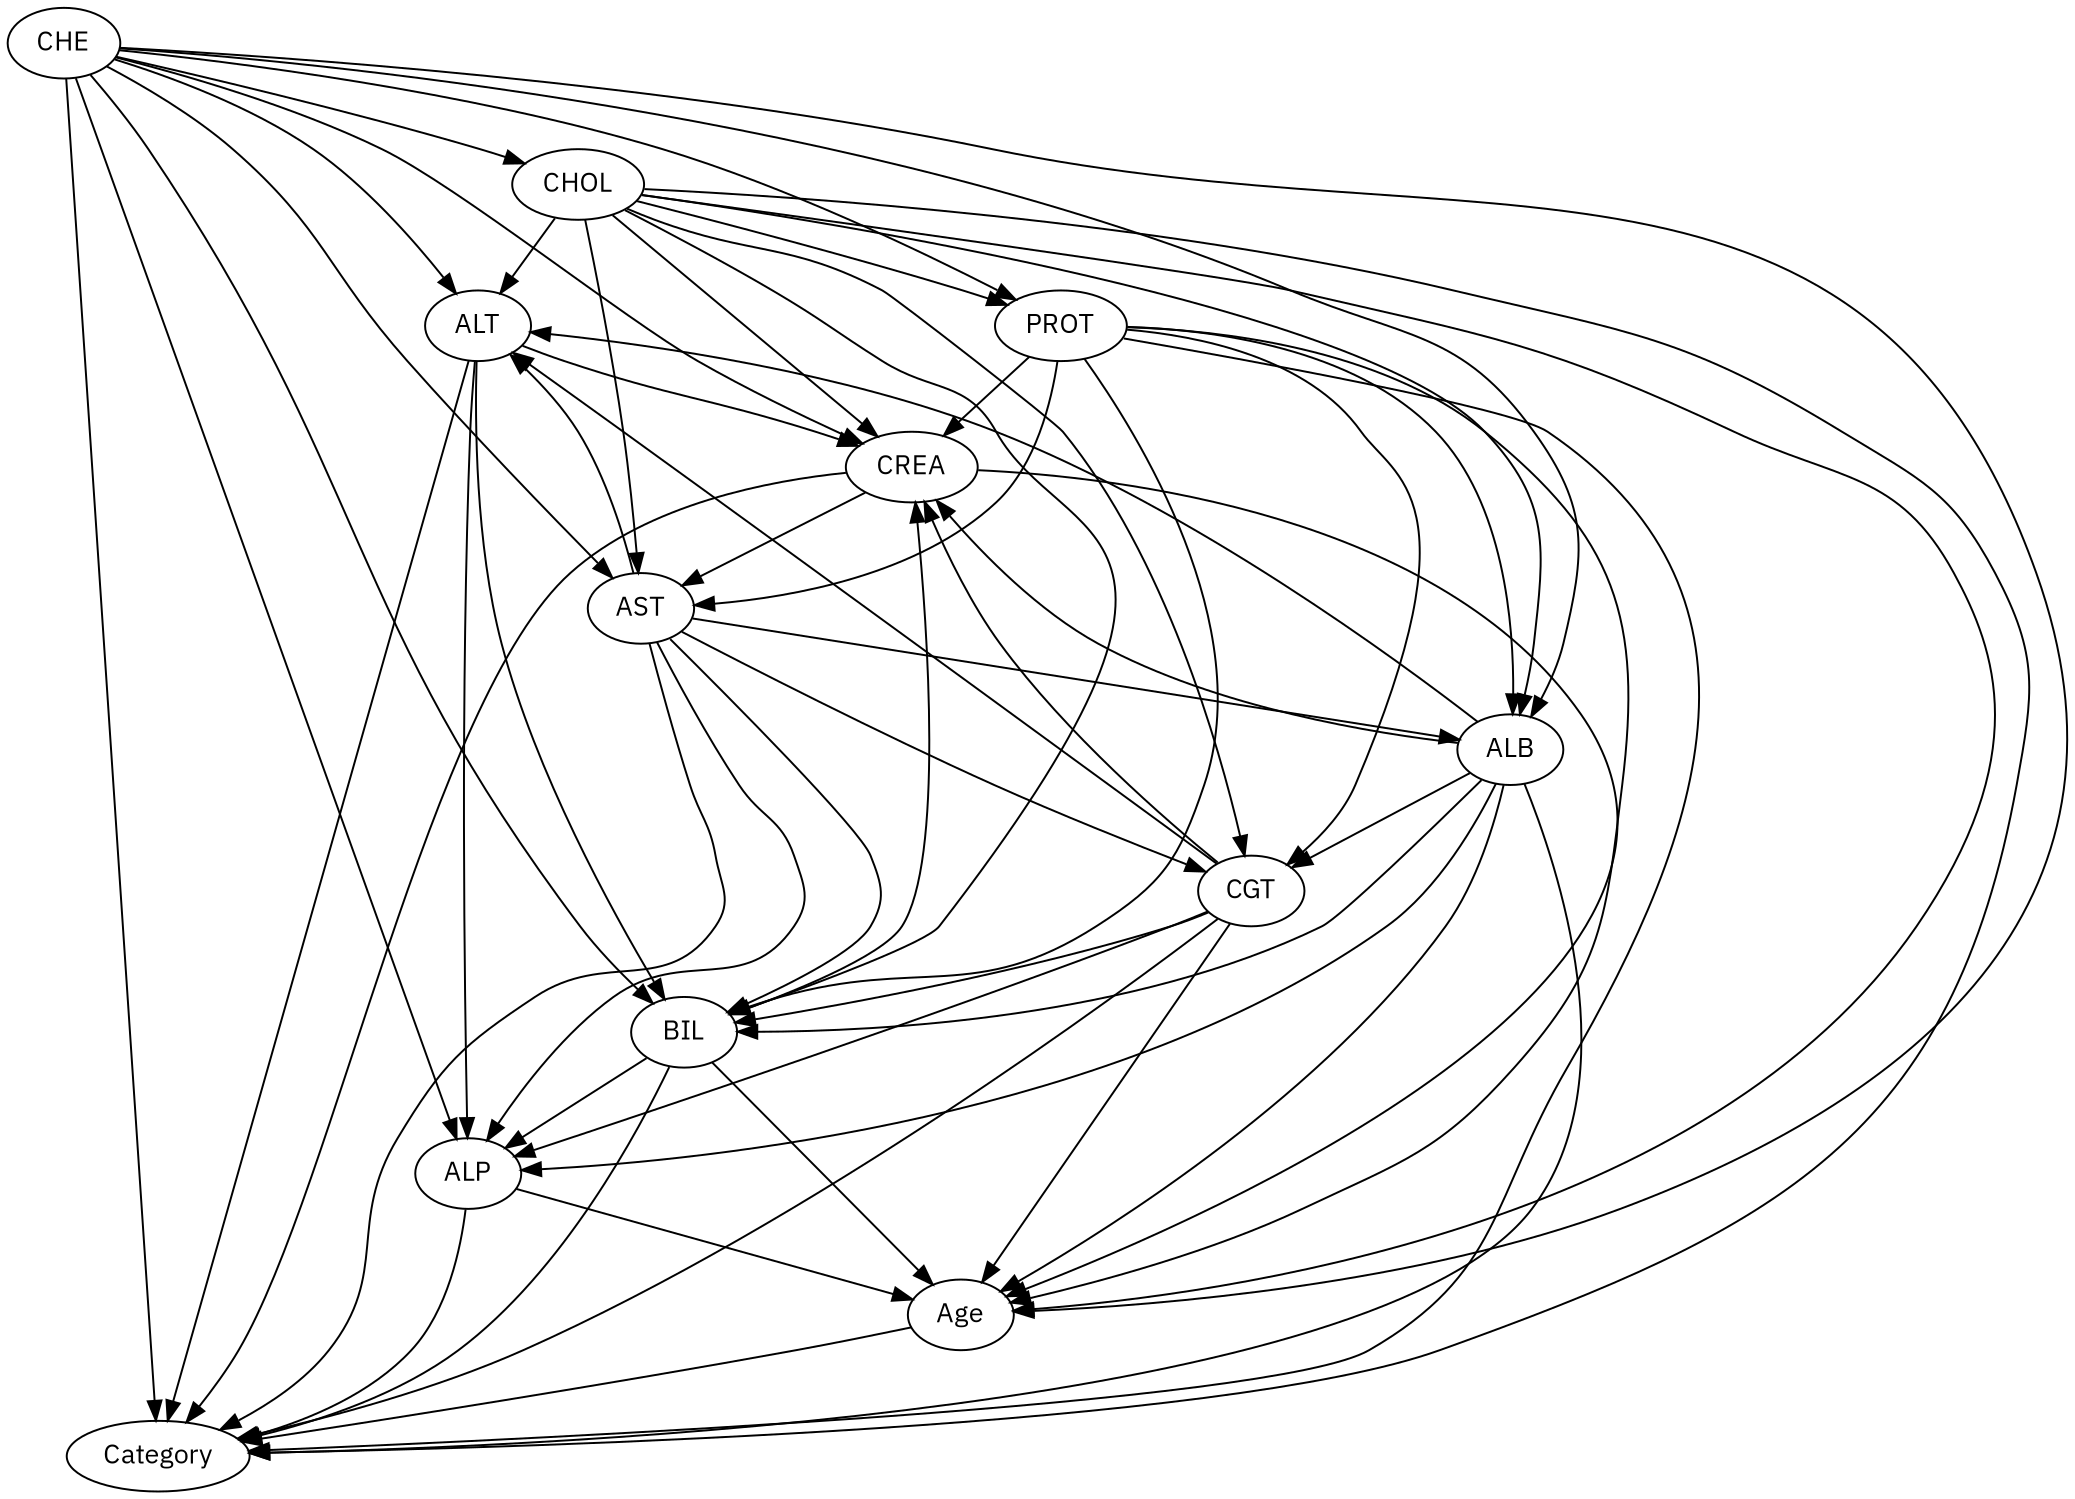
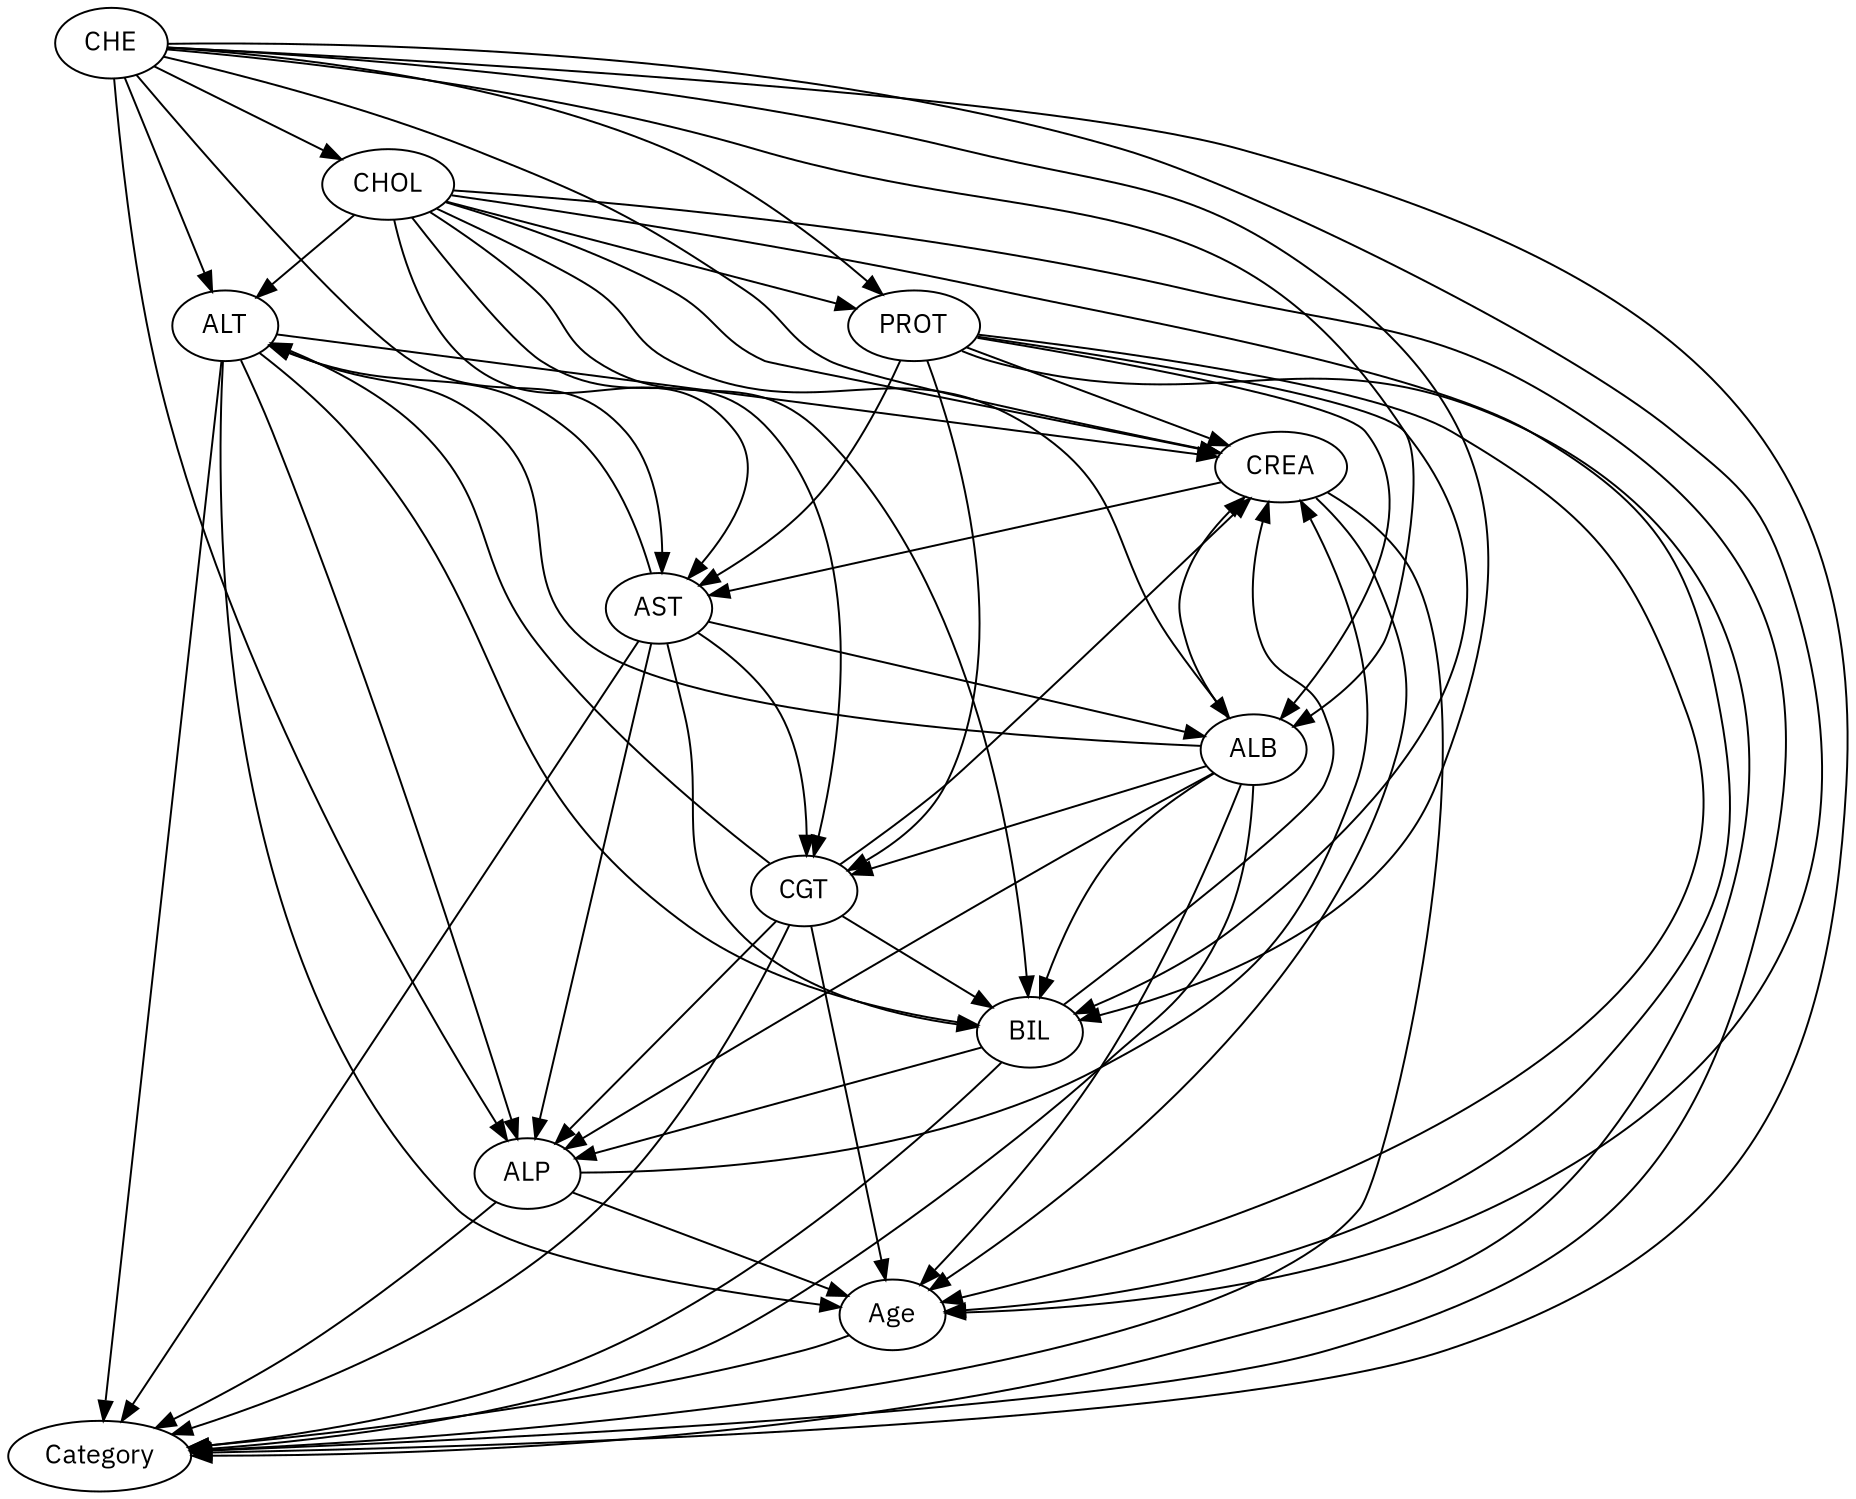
none -> (1159, 1034)
(815, 1166) -> (314, 991)
